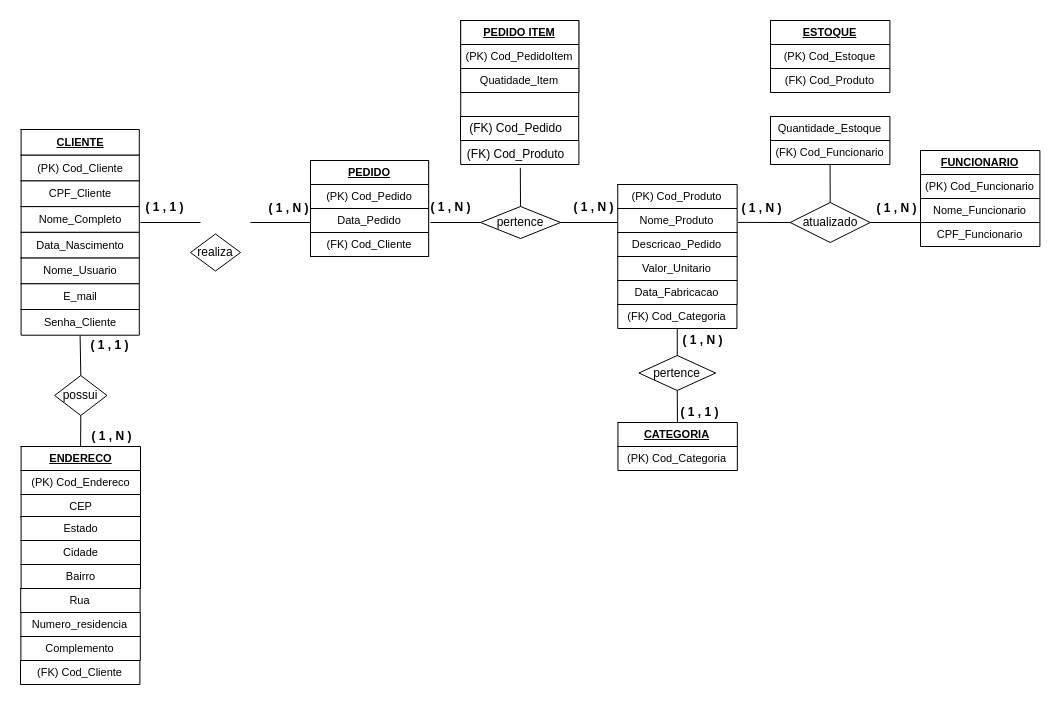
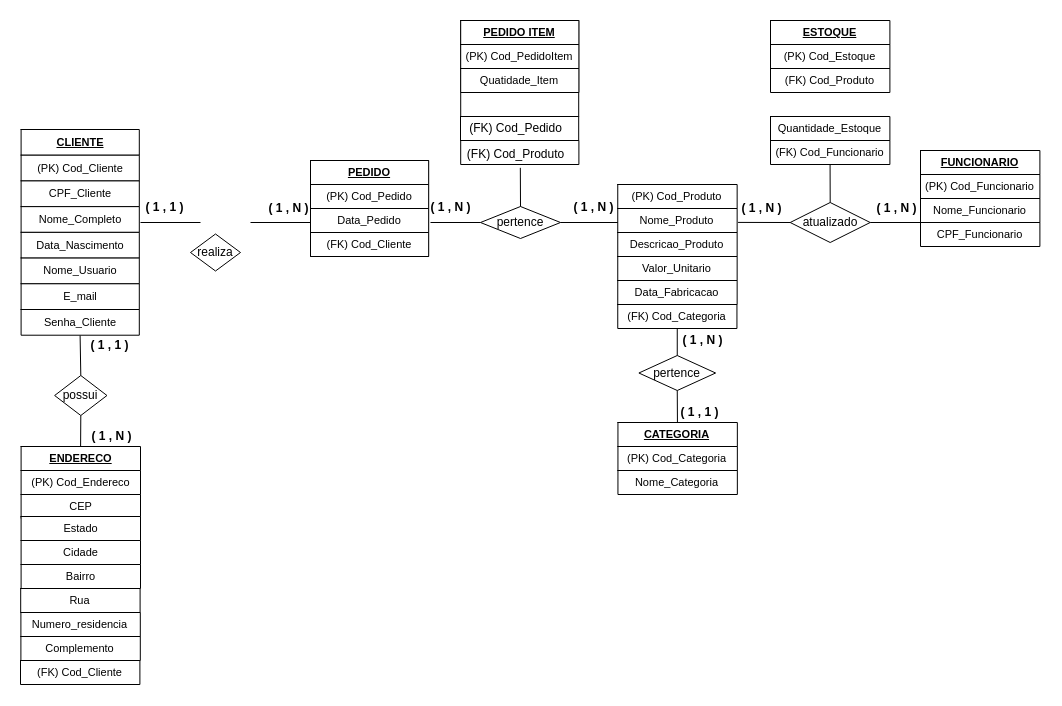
(677, 245) -> (677, 245)
none -> (678, 483)
